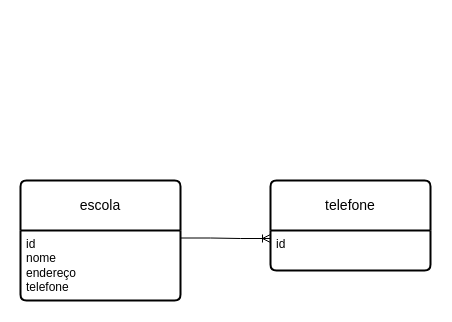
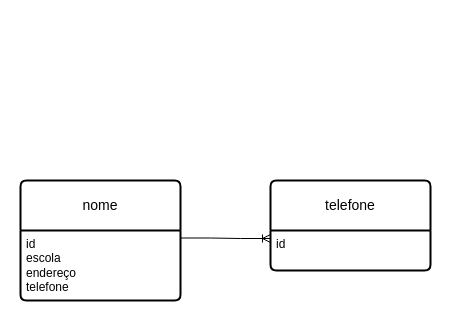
(101, 206) -> (101, 206)
(53, 266) -> (53, 266)
